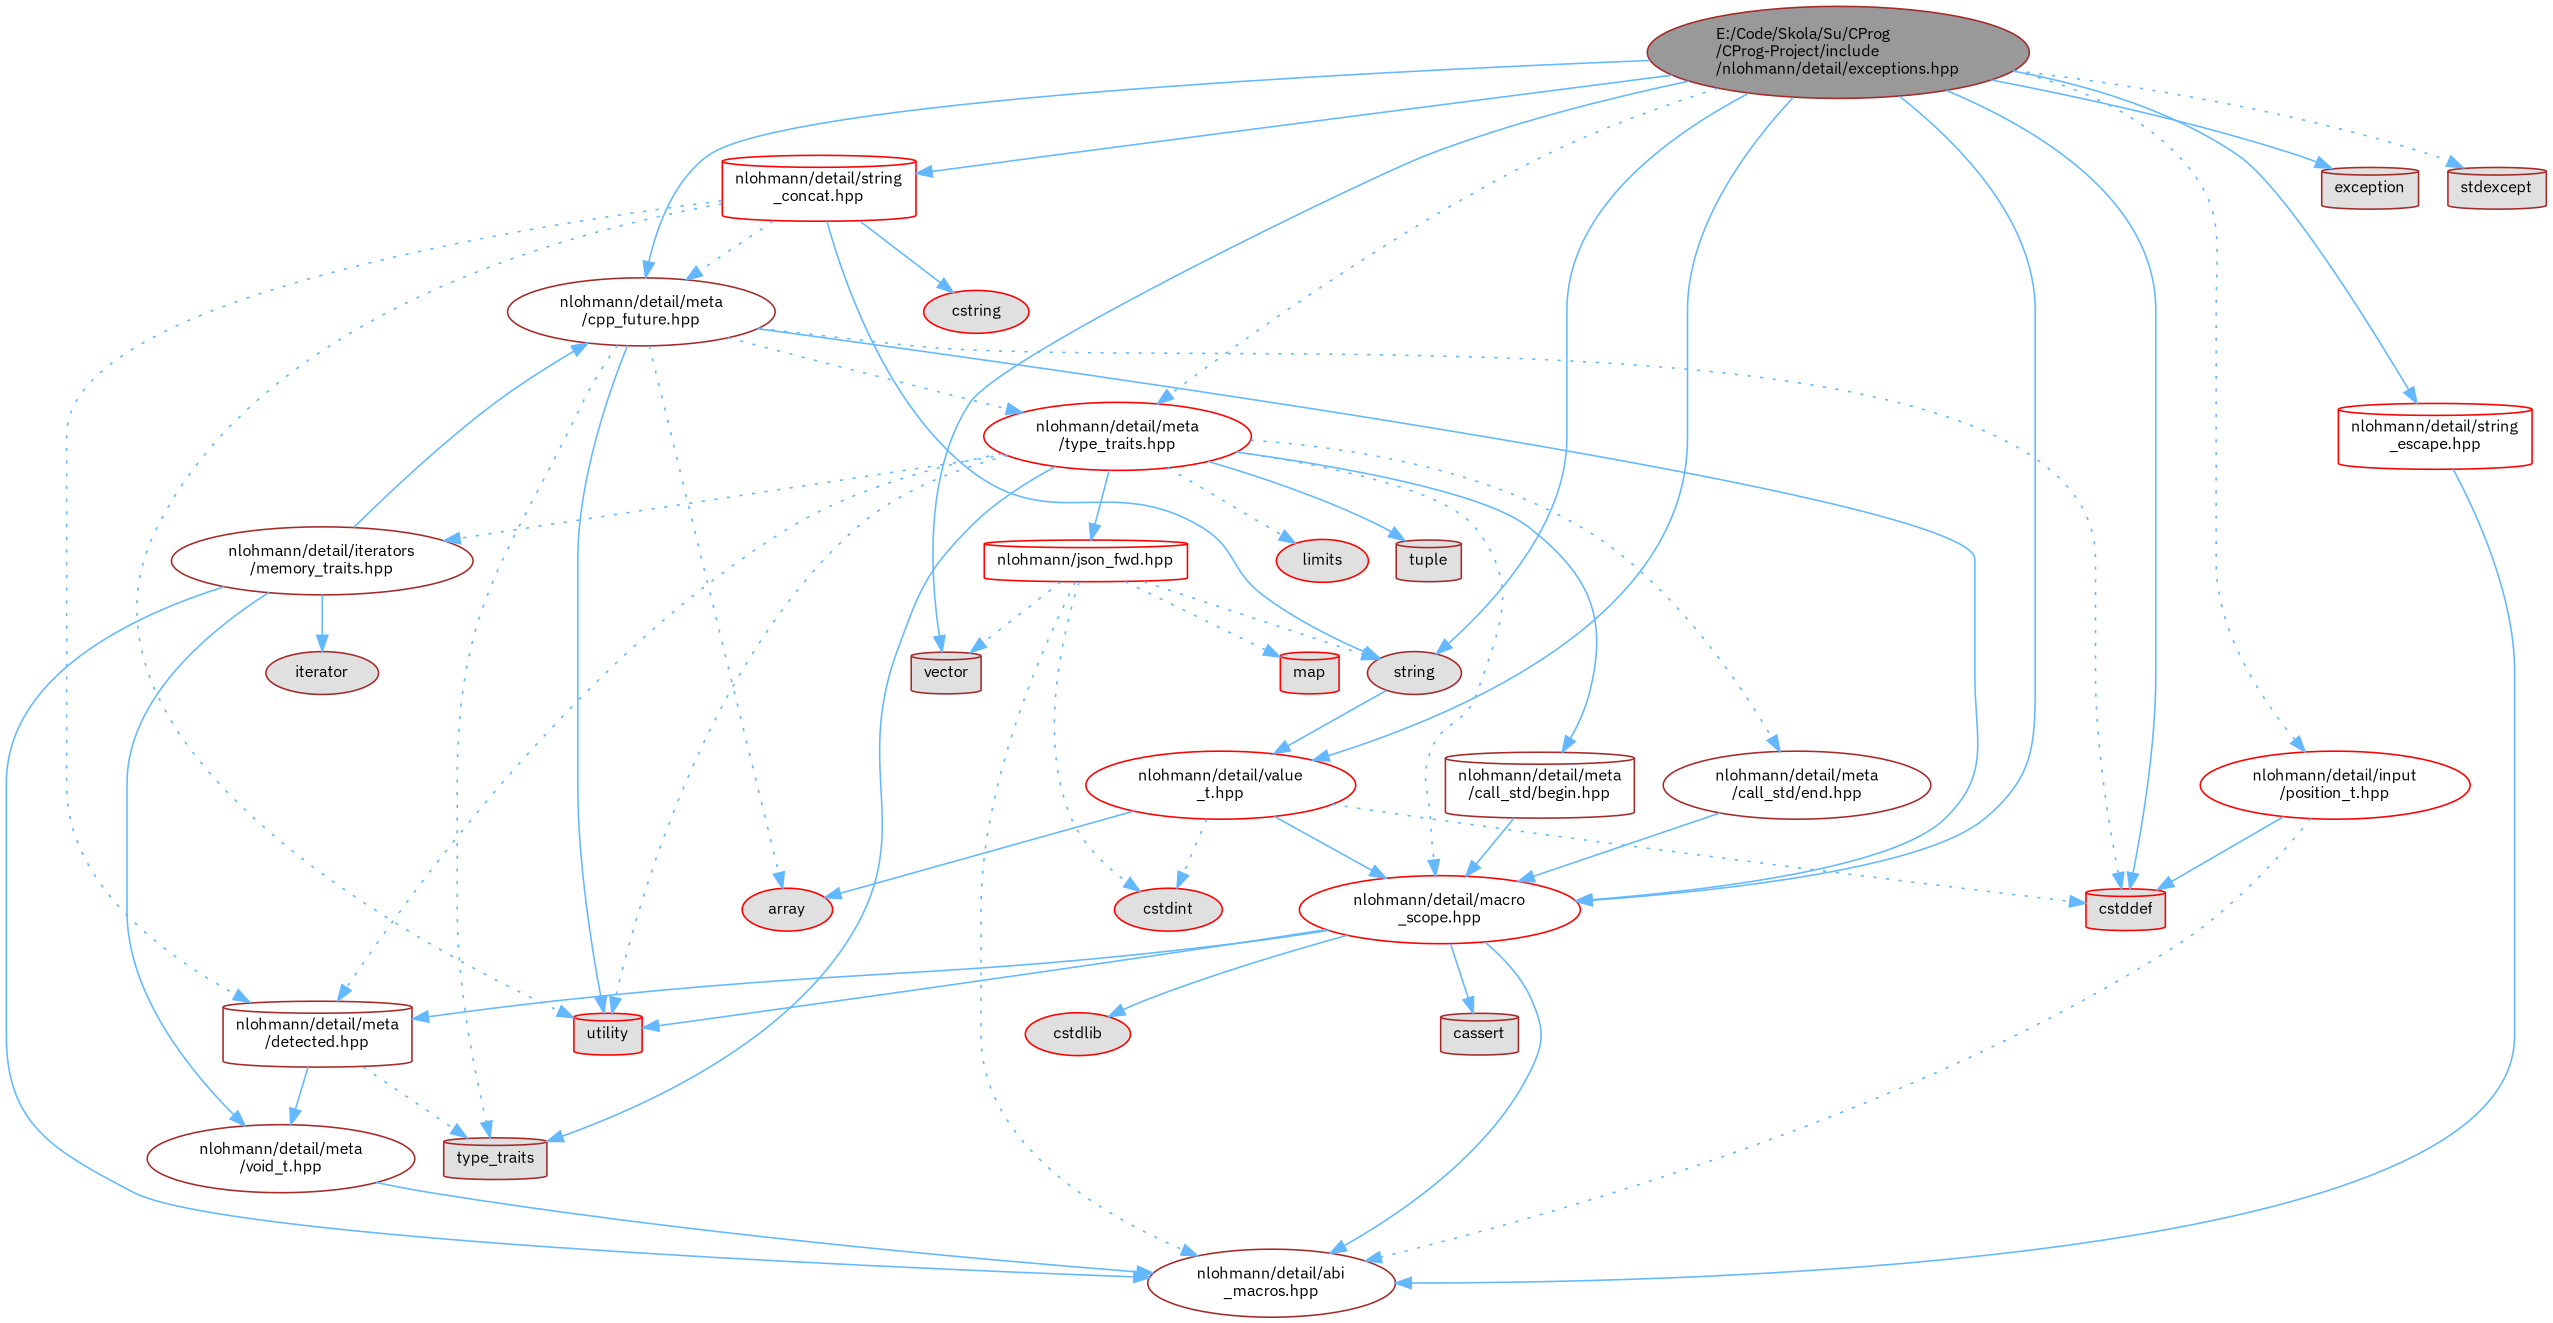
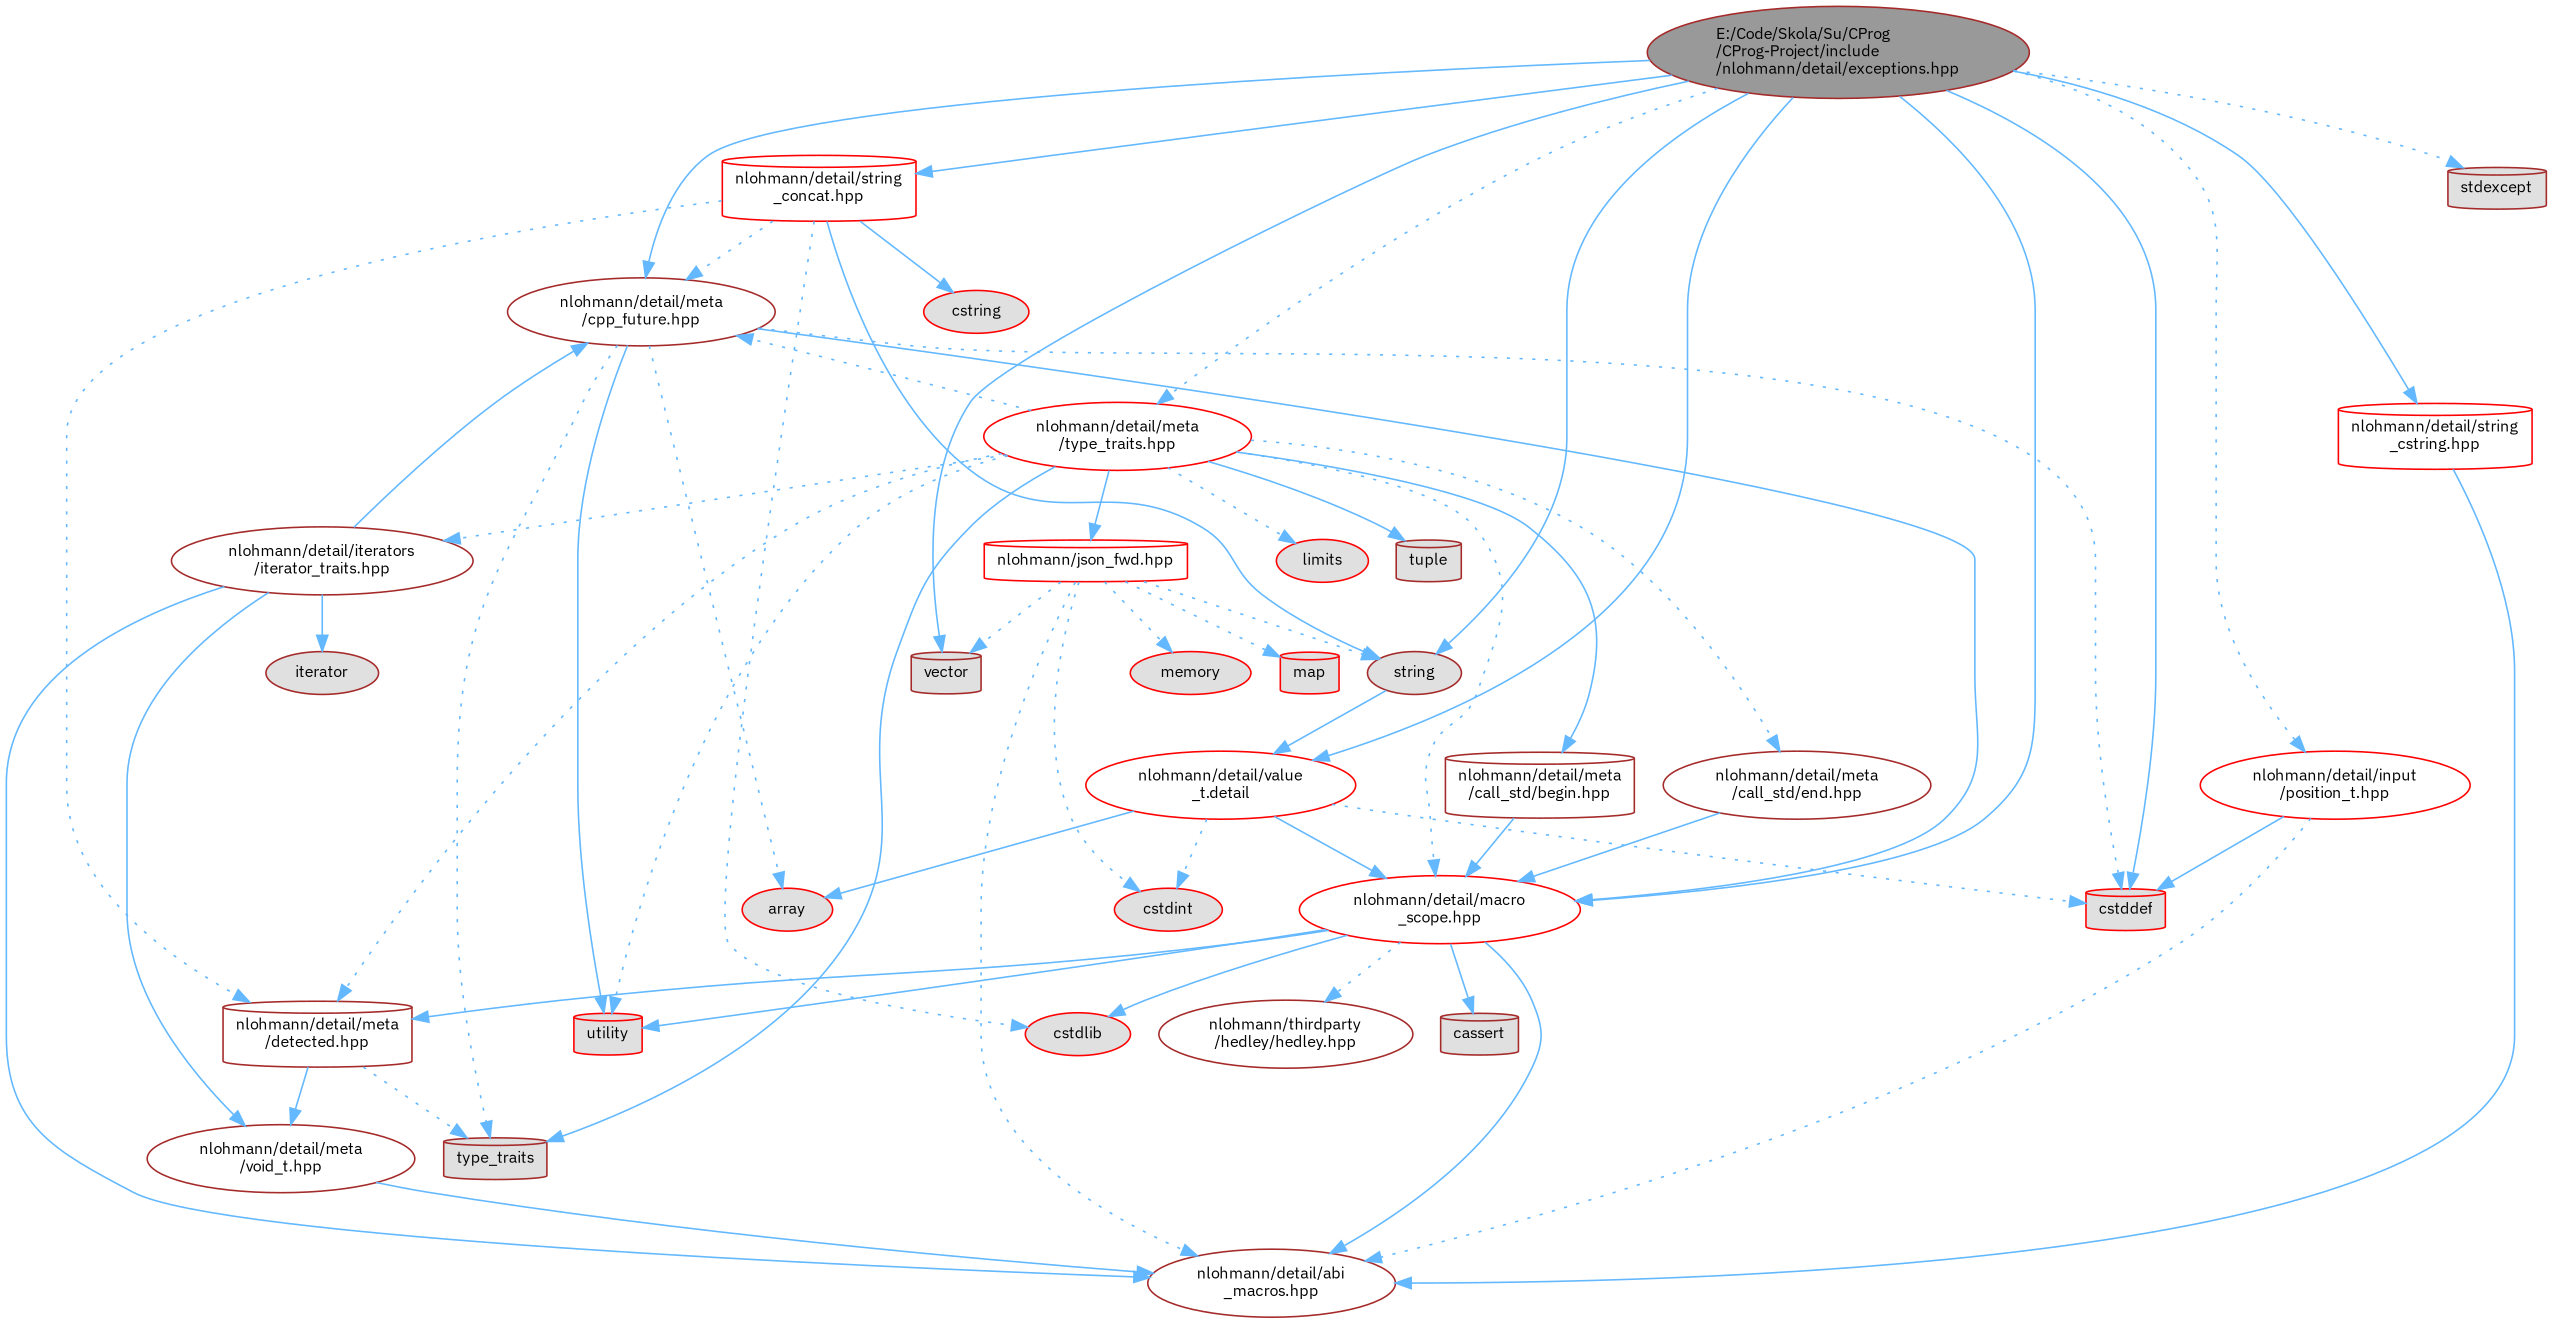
(2370, 188) -> none
(867, 374) -> (906, 378)
(2435, 436) -> (2435, 436)
(155, 537) -> (738, 755)
(322, 561) -> (322, 561)
none -> (1191, 673)
(1221, 785) -> (1221, 785)
none -> (1286, 1034)
